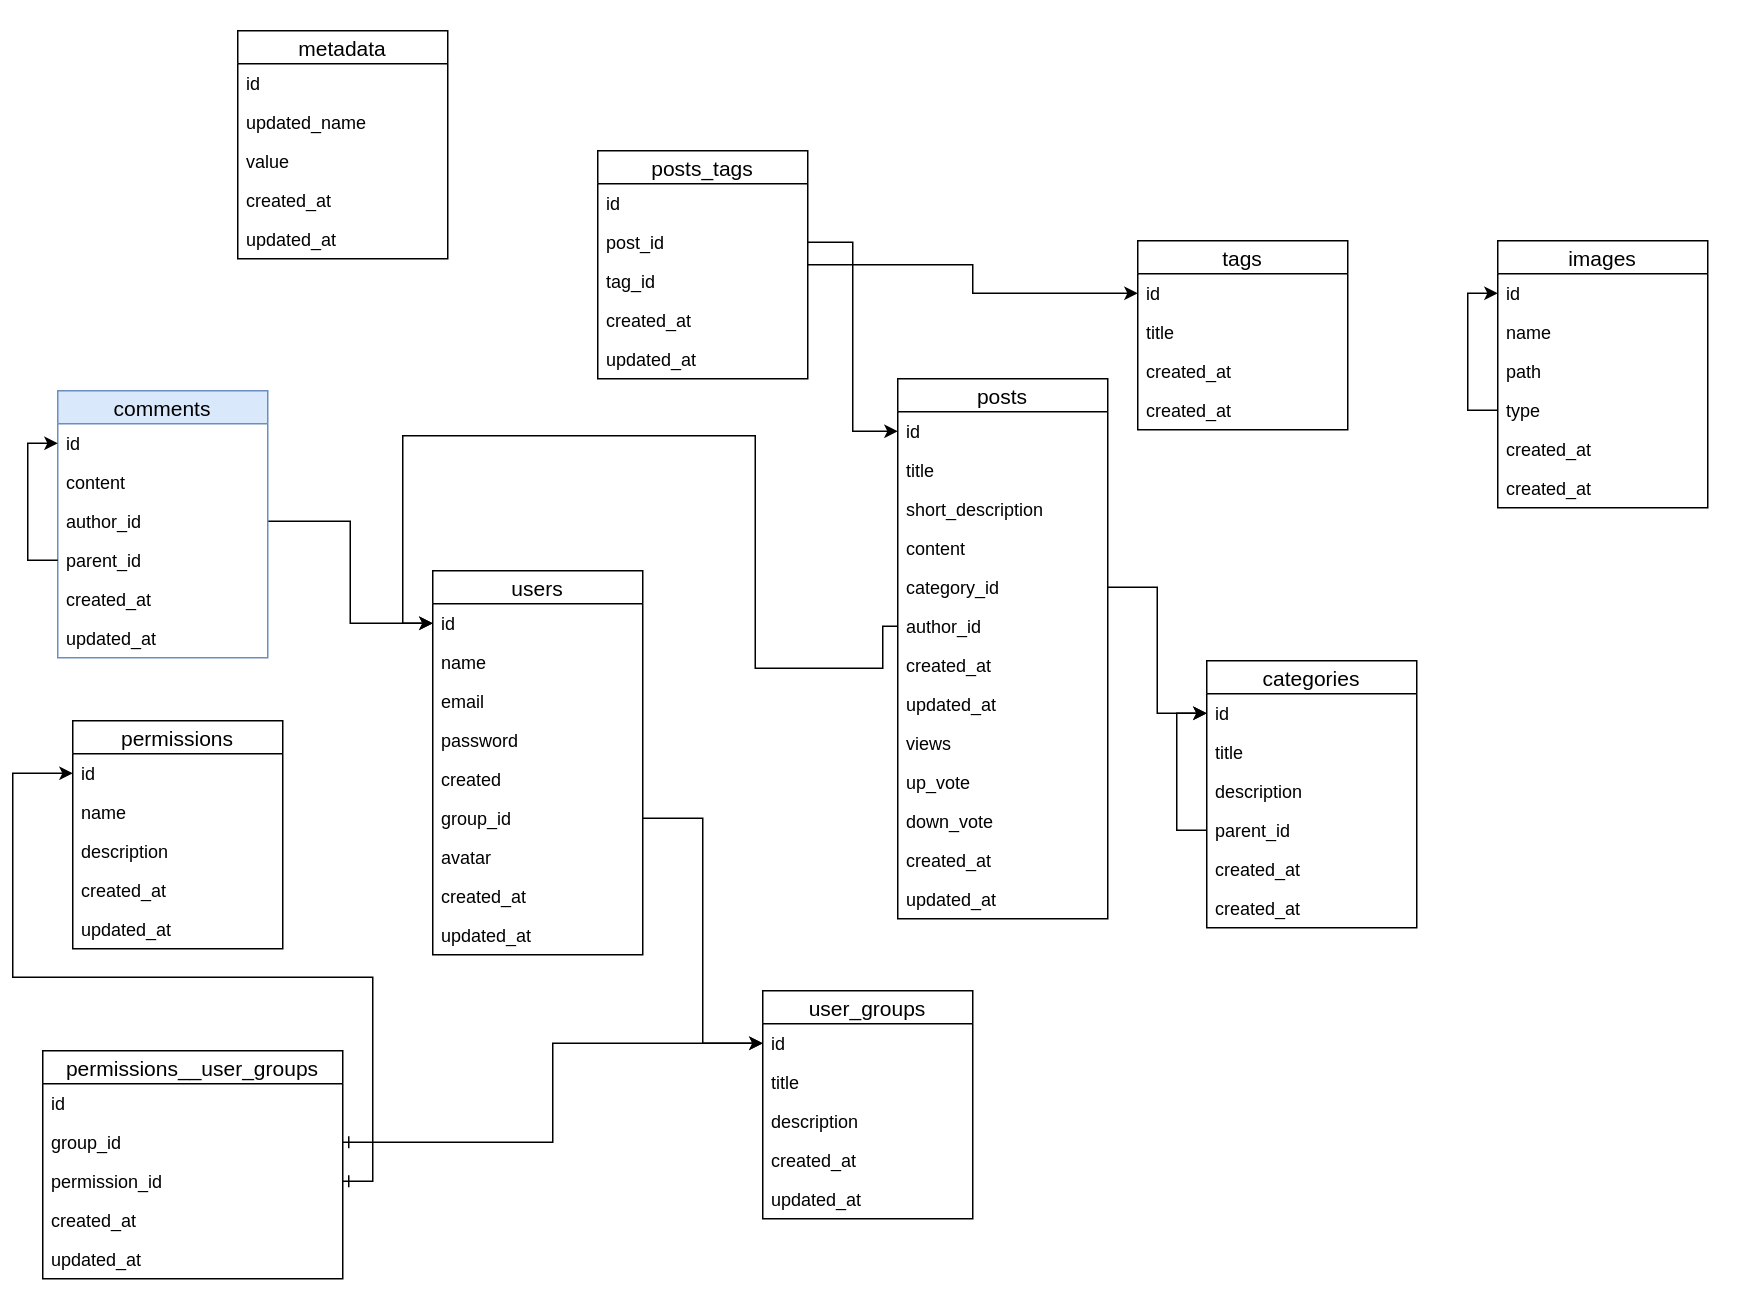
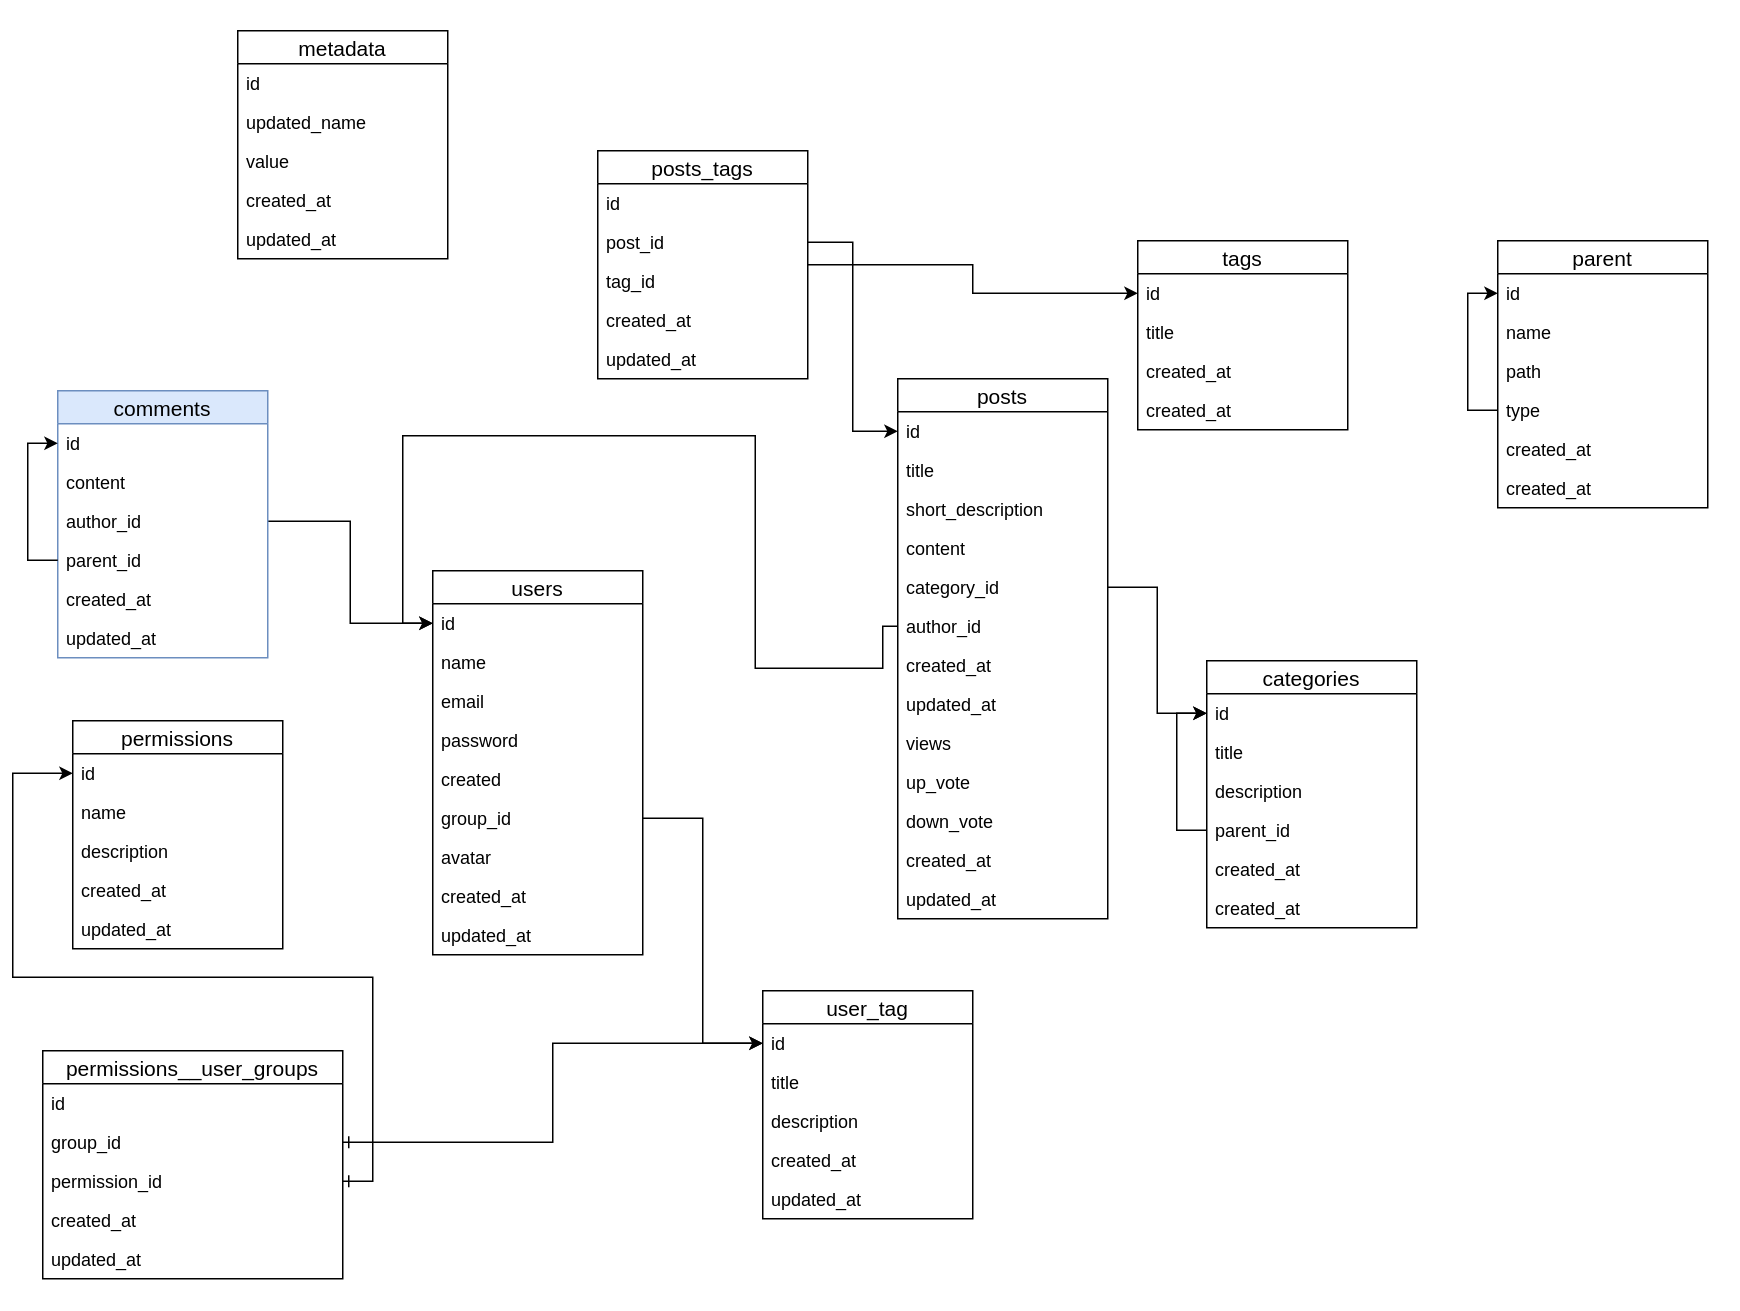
(1602, 259) -> (1602, 259)
(867, 1009) -> (867, 1009)
